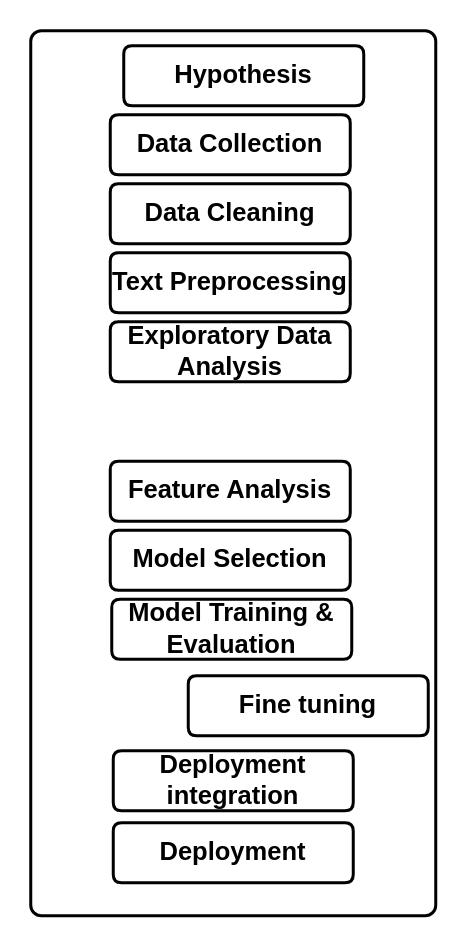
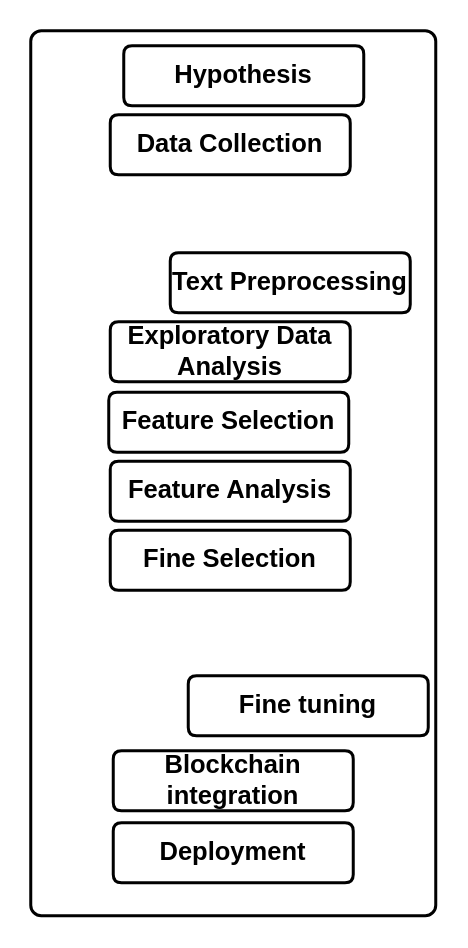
(230, 214) -> none
(230, 283) -> (290, 283)
none -> (229, 422)
(230, 560) -> (230, 560)
(232, 629) -> none
(233, 781) -> (233, 781)
